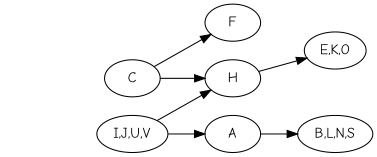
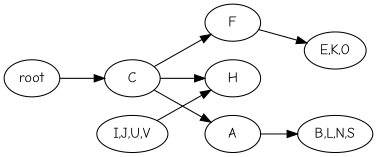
(278, 66) -> (278, 35)
none -> (32, 78)
(181, 134) -> (176, 102)
